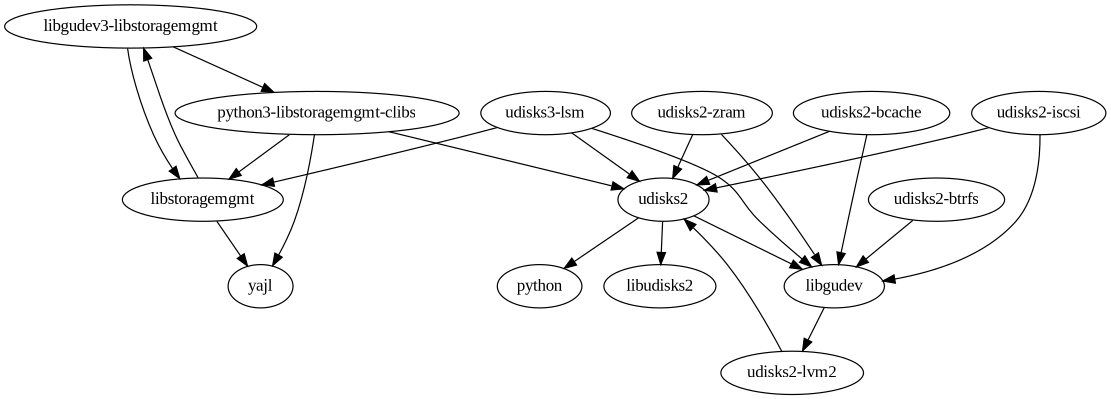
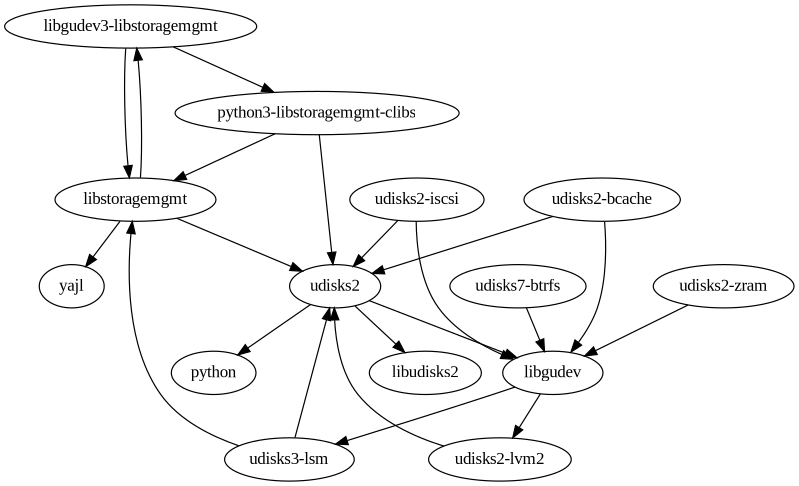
(685, 151) -> (234, 242)
(705, 170) -> (431, 414)
(302, 197) -> none
(937, 200) -> (518, 286)
